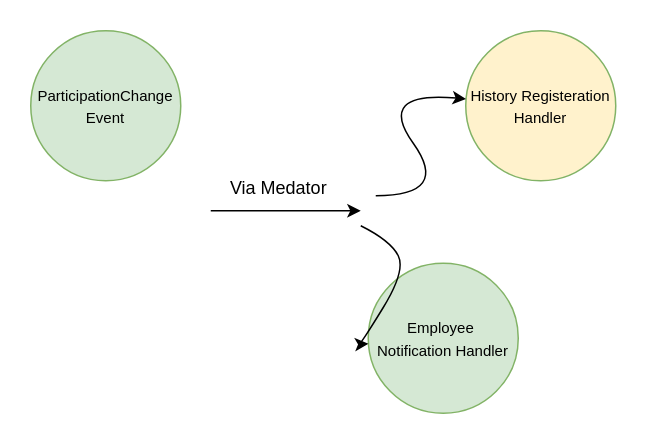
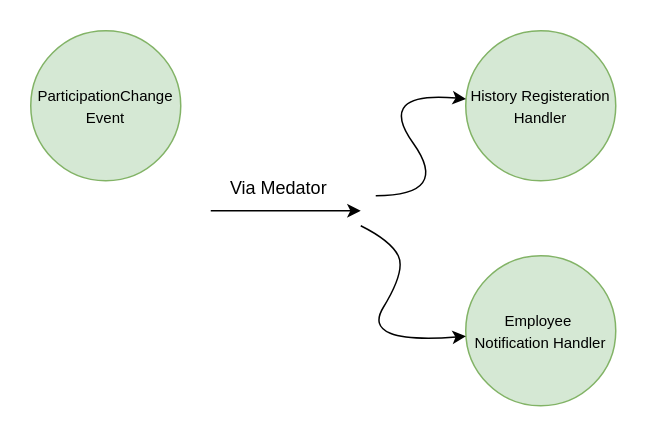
(541, 106) -> (541, 106)
(443, 338) -> (541, 331)
